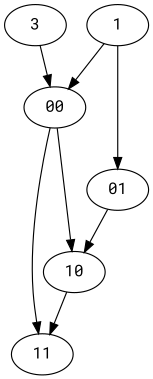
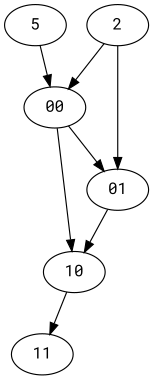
(35, 25) -> (35, 25)
(118, 25) -> (118, 25)
(34, 225) -> (83, 144)
